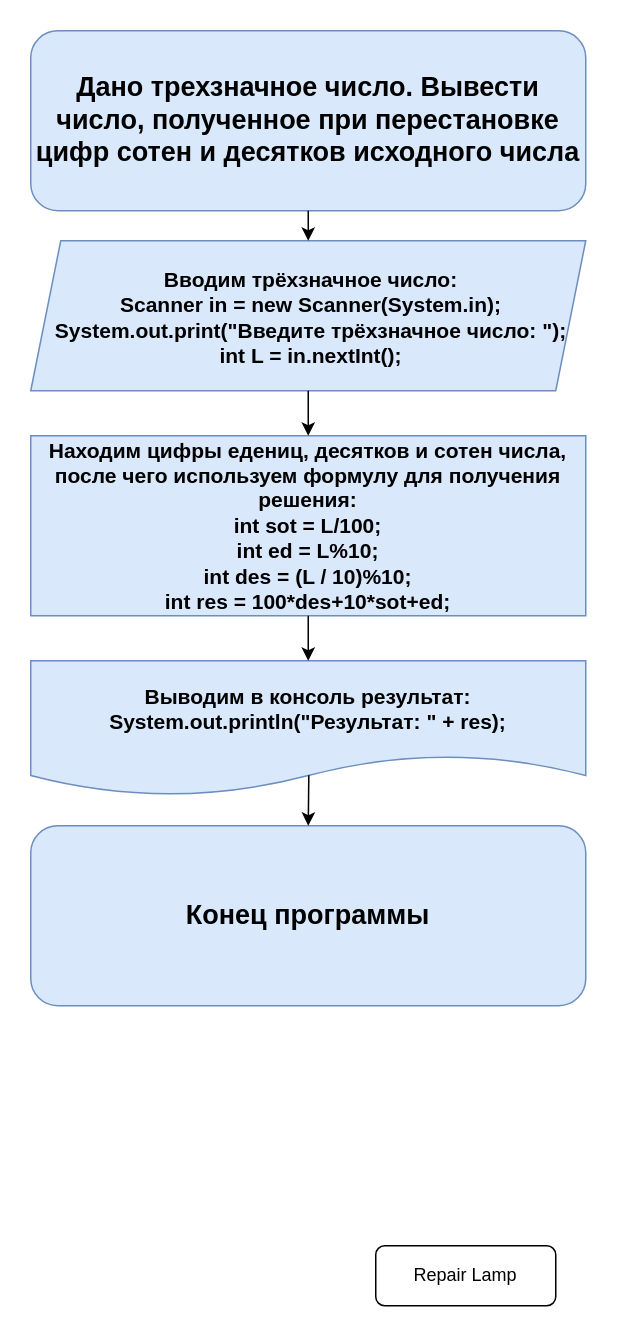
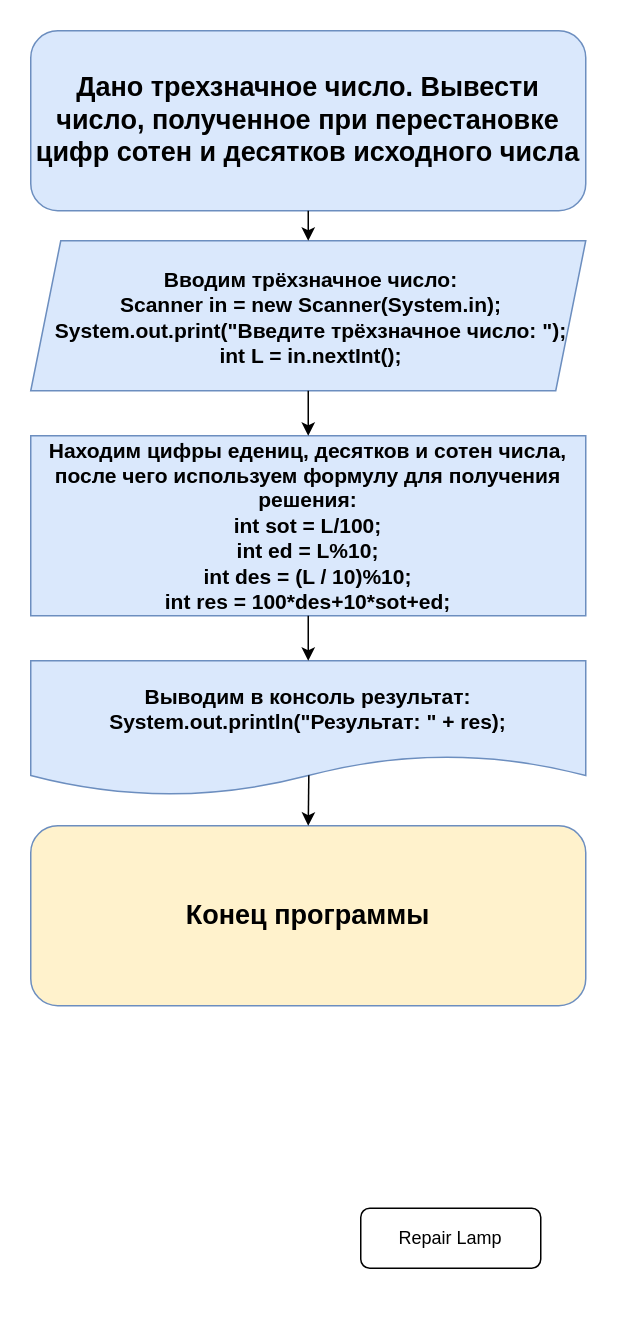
(308, 916) -> (308, 916)
(466, 1276) -> (451, 1238)
